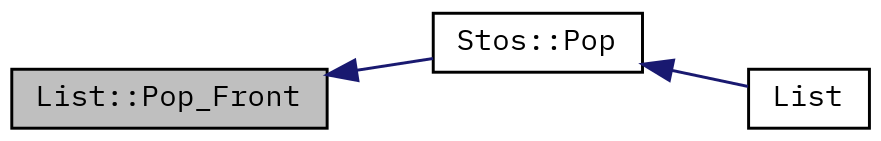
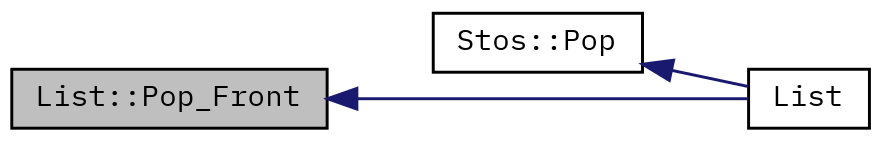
(395, 64) -> (553, 99)
